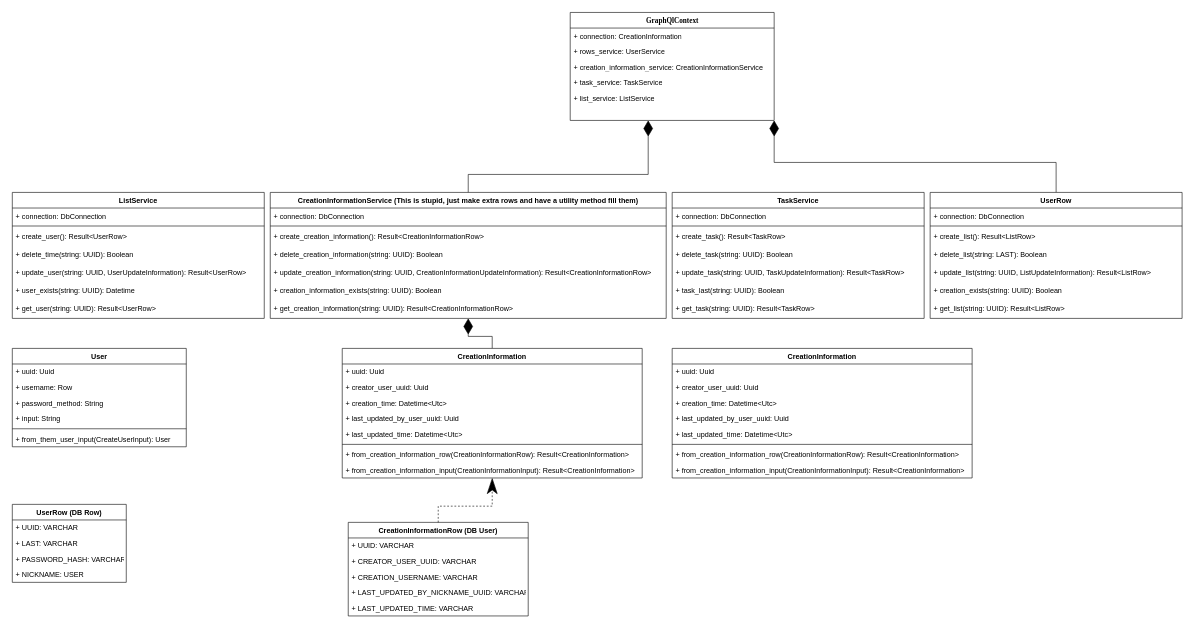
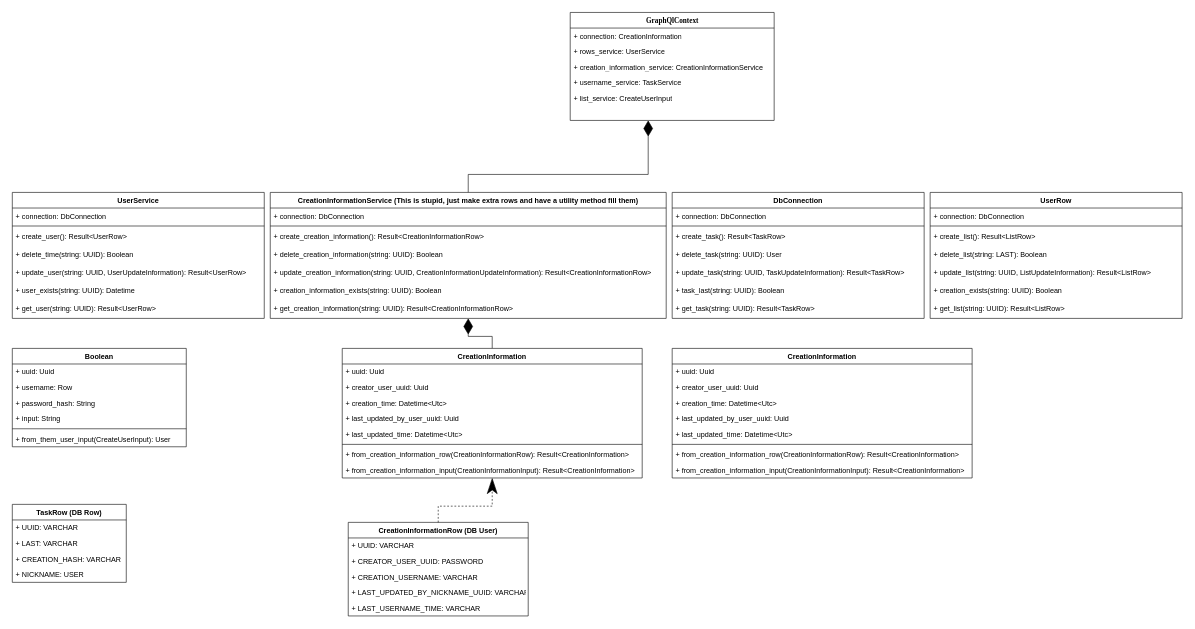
(624, 83) -> (632, 83)
(621, 99) -> (631, 99)
(915, 162) -> none
(138, 200) -> (138, 200)
(798, 200) -> (798, 200)
(741, 254) -> (736, 254)
(99, 356) -> (99, 356)
(62, 403) -> (58, 403)
(69, 512) -> (69, 512)
(61, 559) -> (61, 559)
(405, 562) -> (407, 562)
(405, 608) -> (407, 608)
